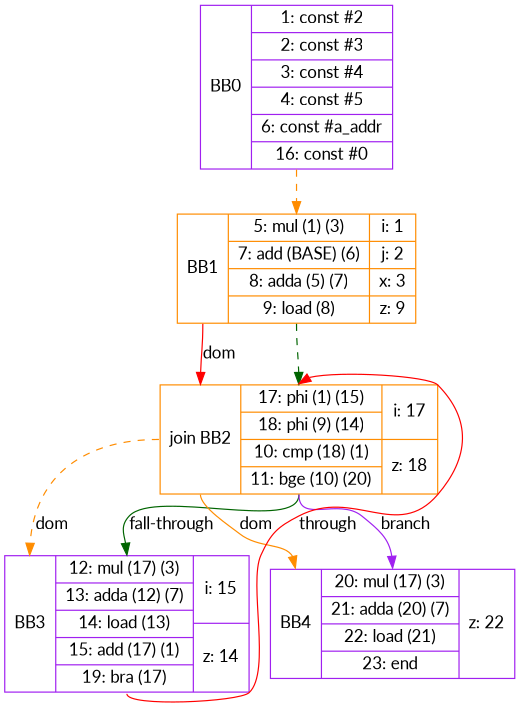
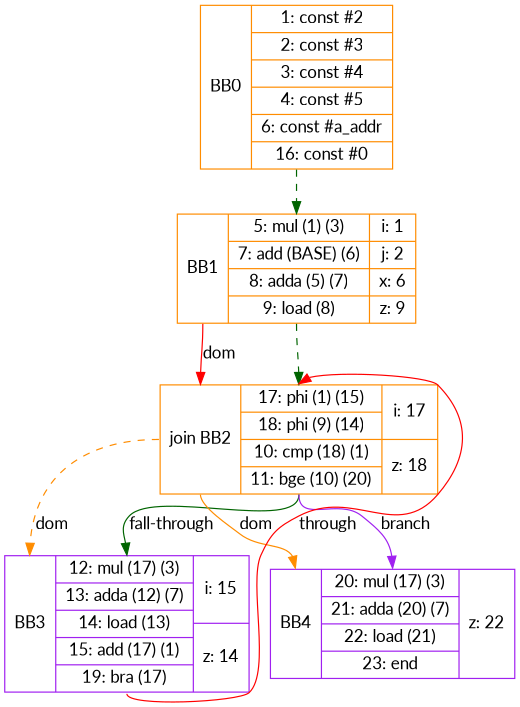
(297, 87) -> (297, 87)
(297, 186) -> (297, 186)
(393, 282) -> (393, 282)
